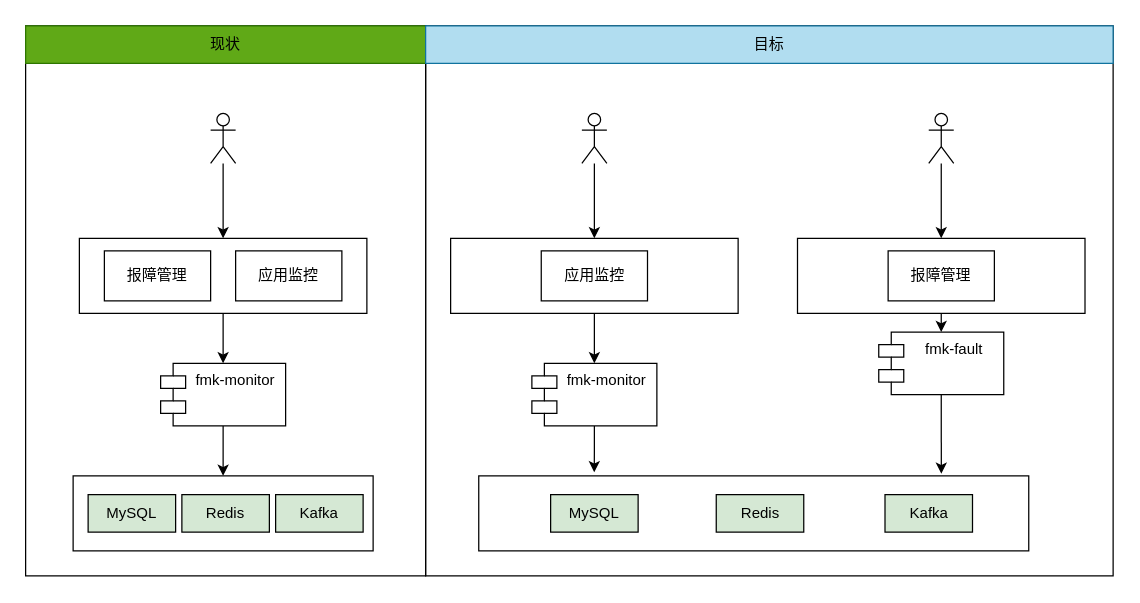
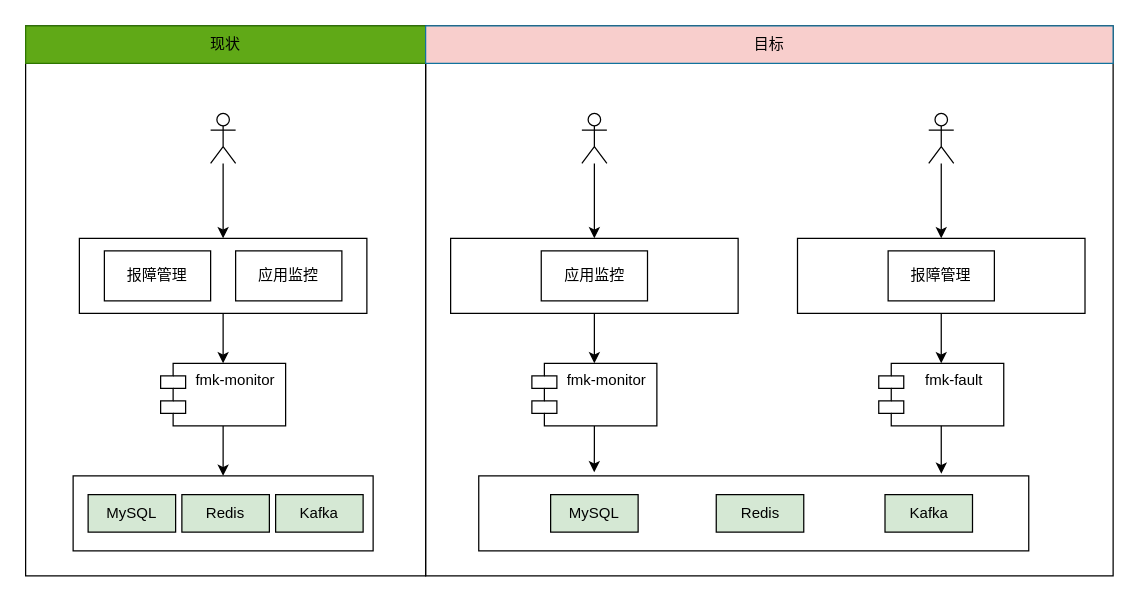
(769, 44) -> (769, 44)
(941, 363) -> (941, 394)
